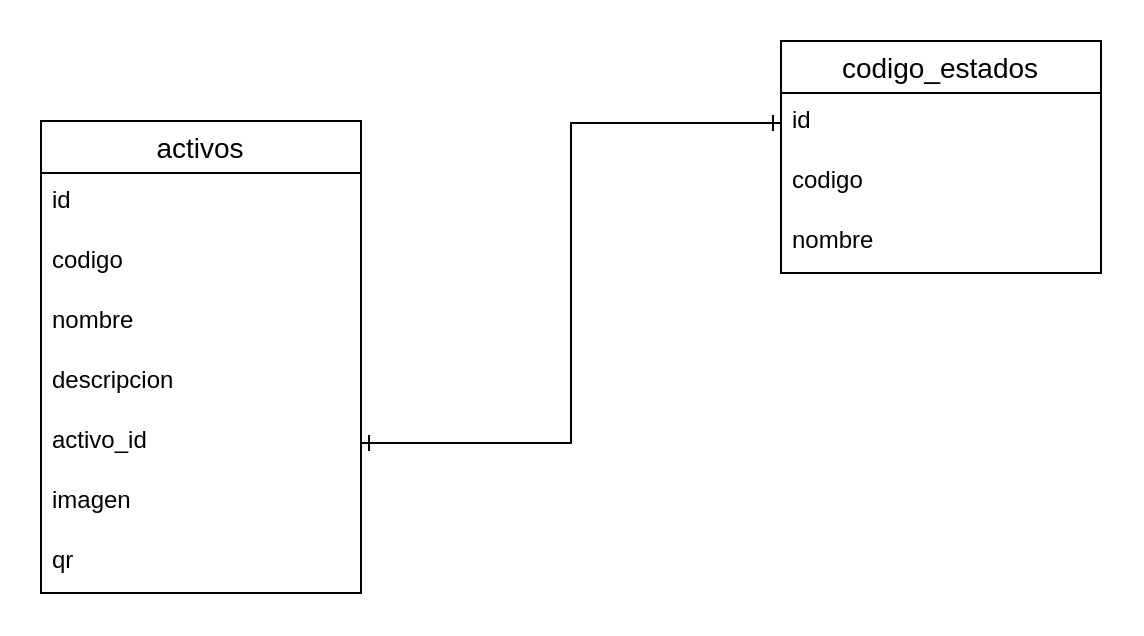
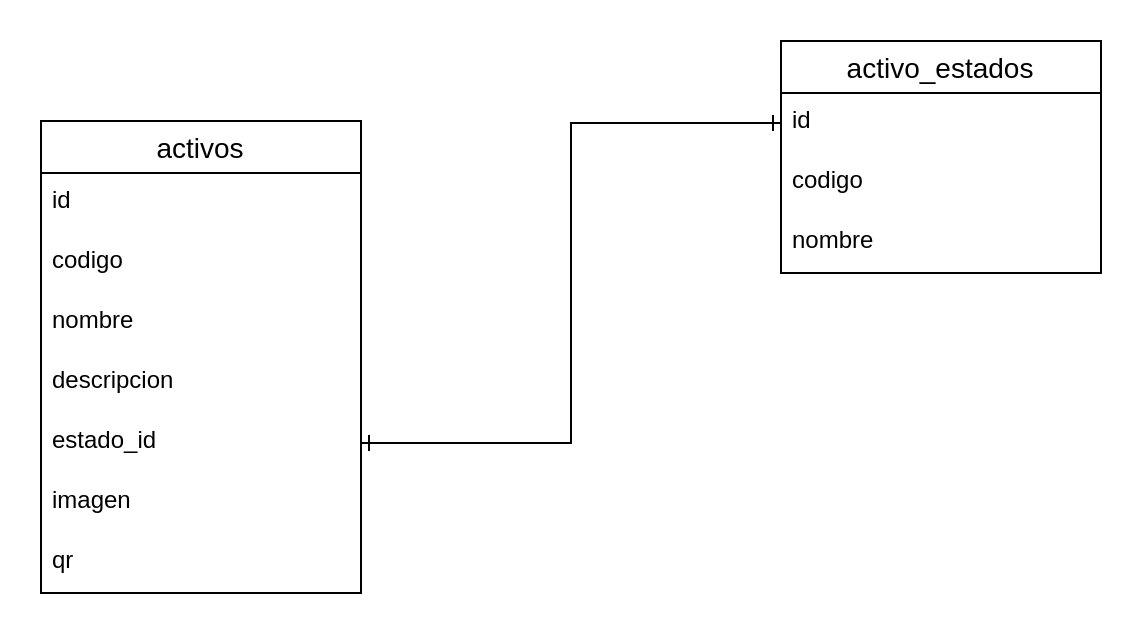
(940, 69) -> (940, 69)
(107, 441) -> (110, 441)
